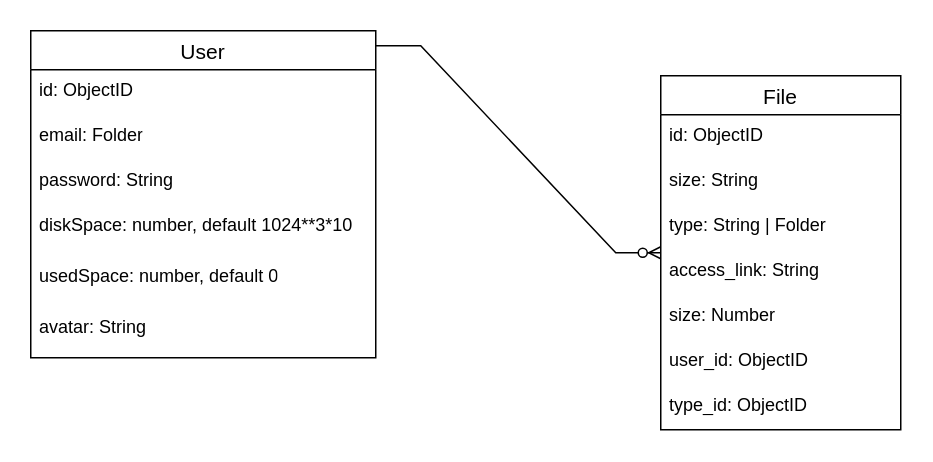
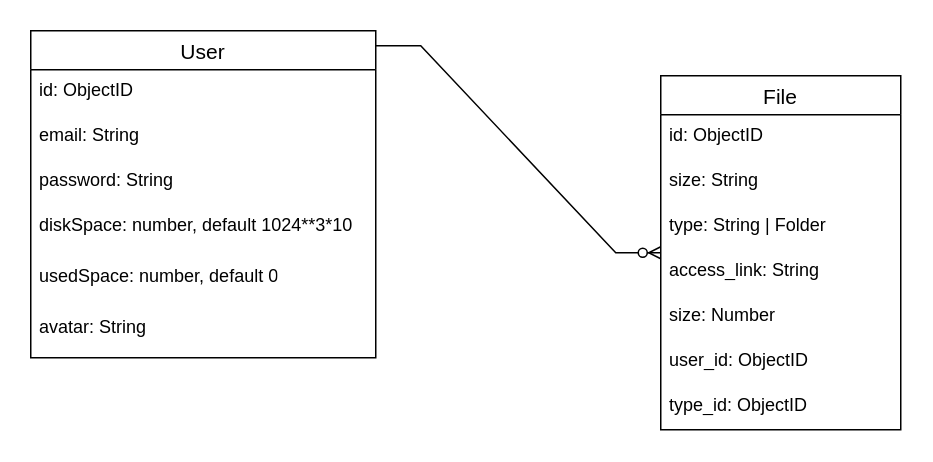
(94, 136) -> (94, 136)
